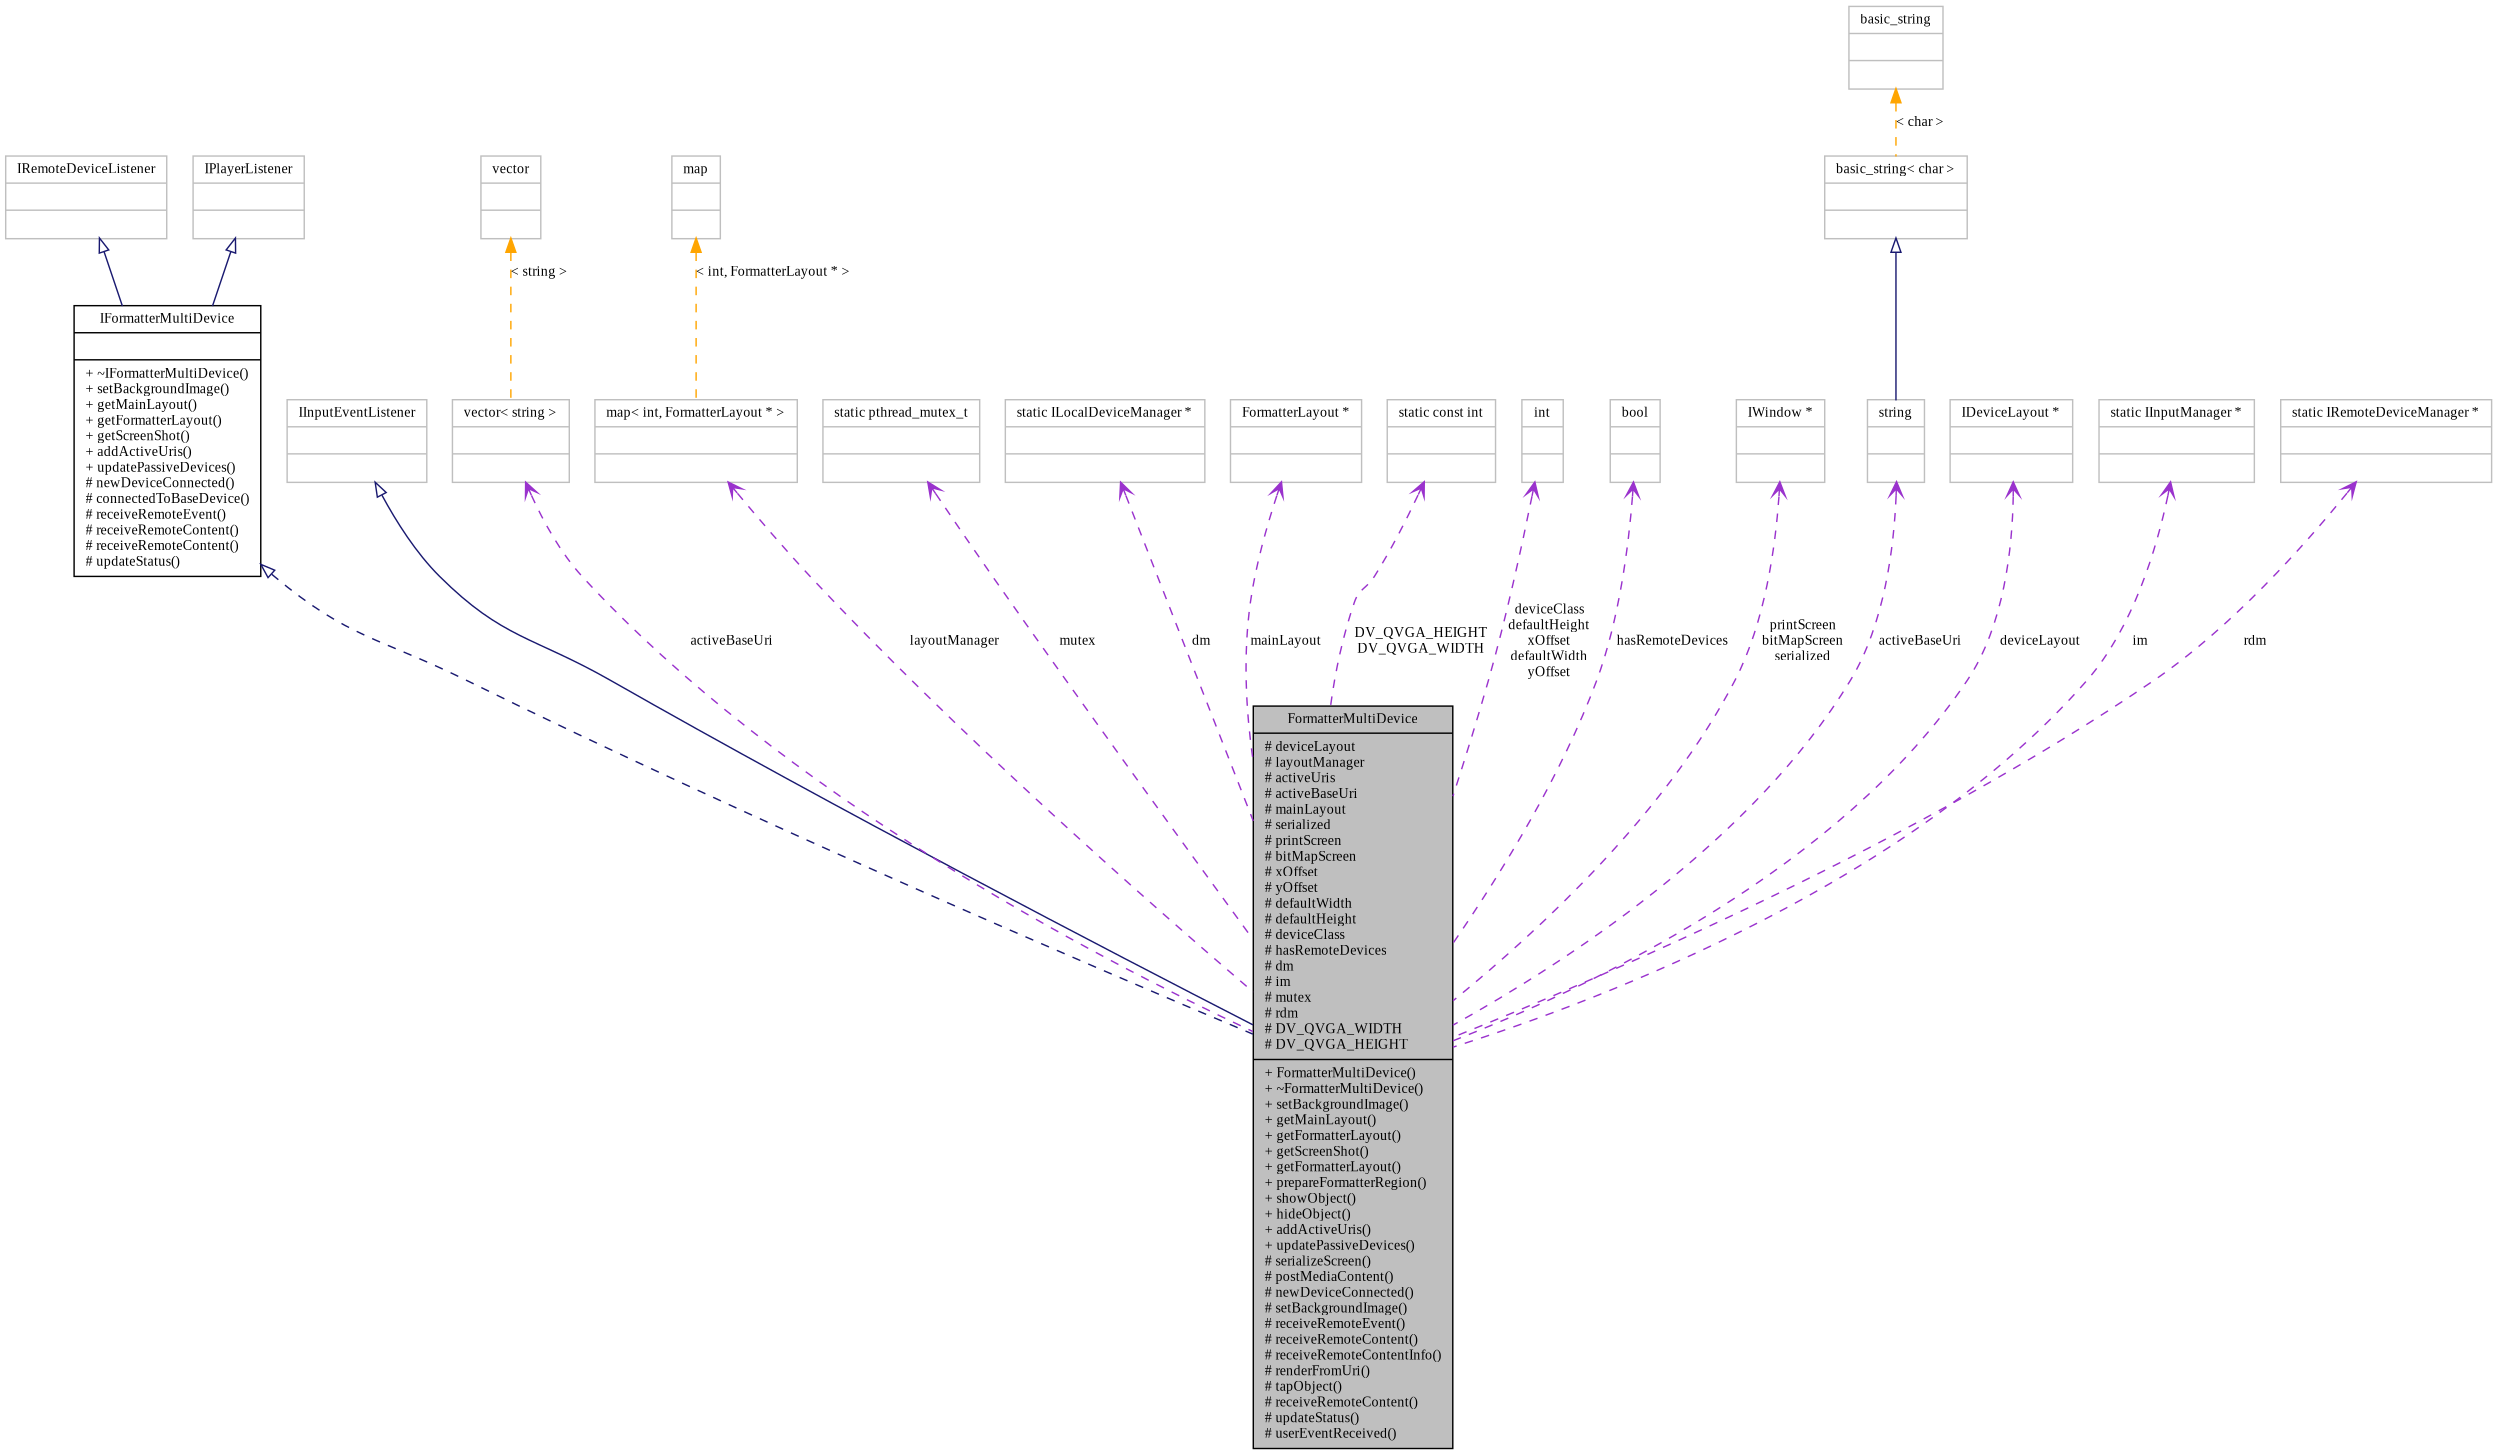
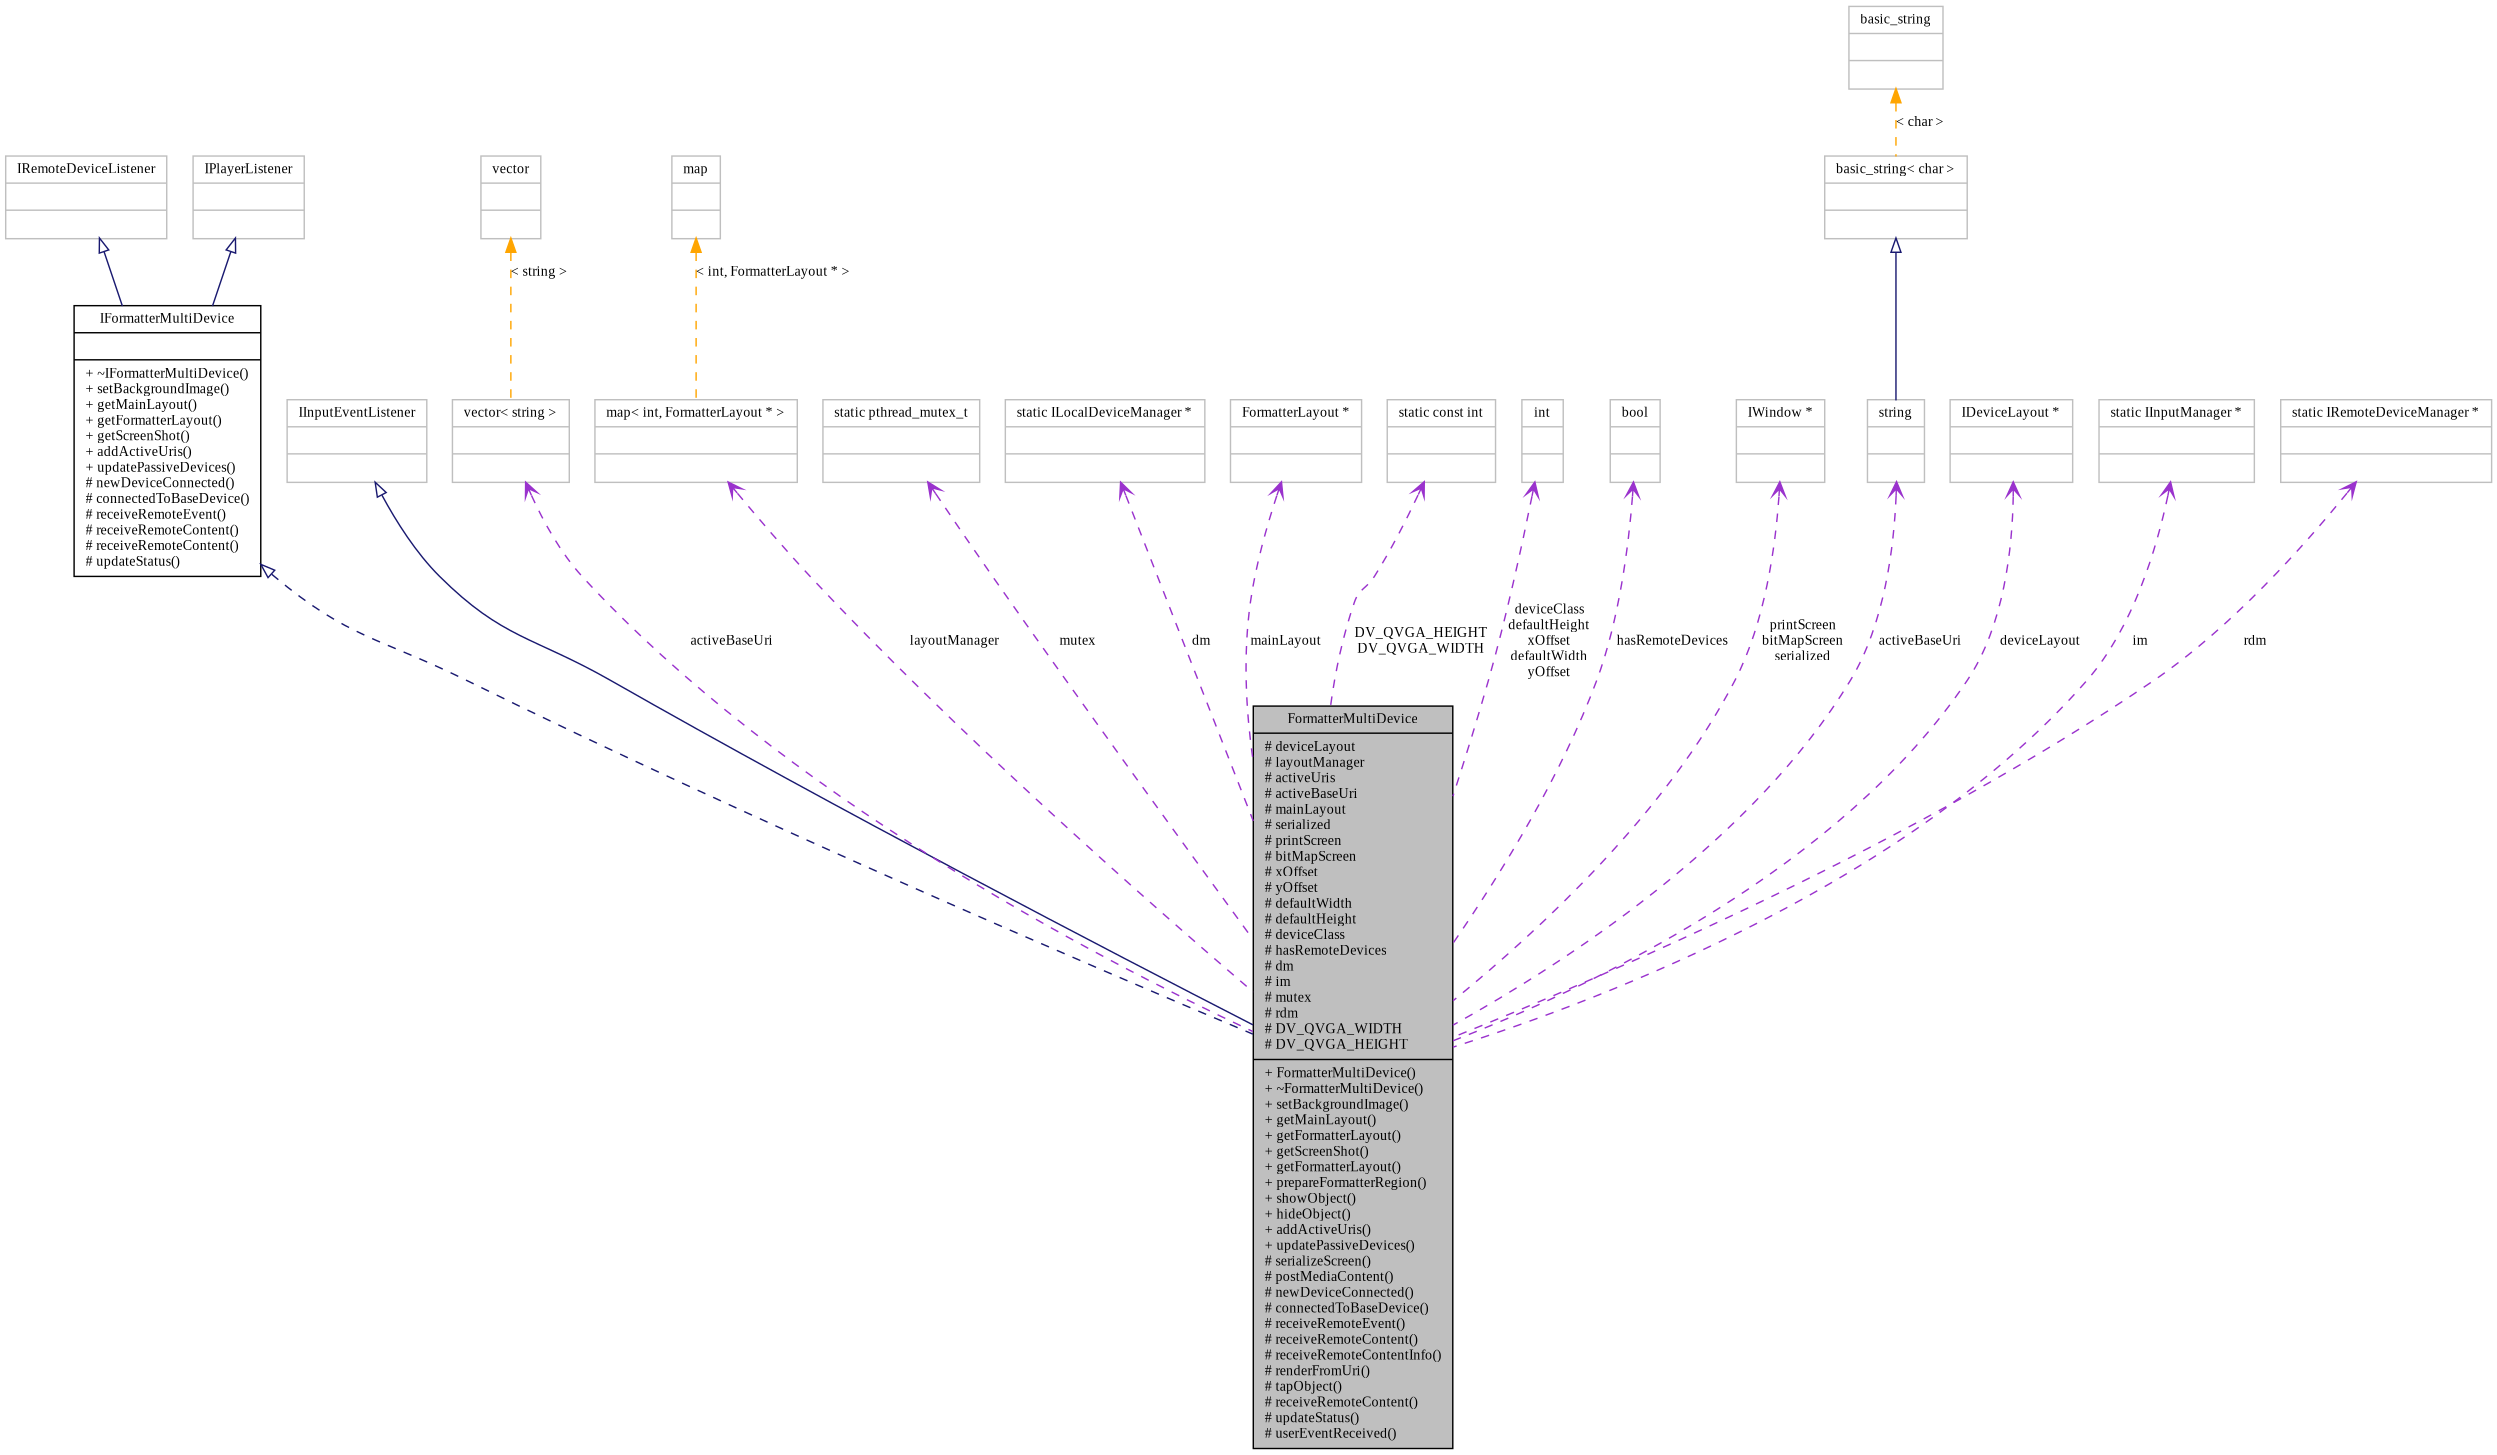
(1336, 1308) -> (1347, 1308)
